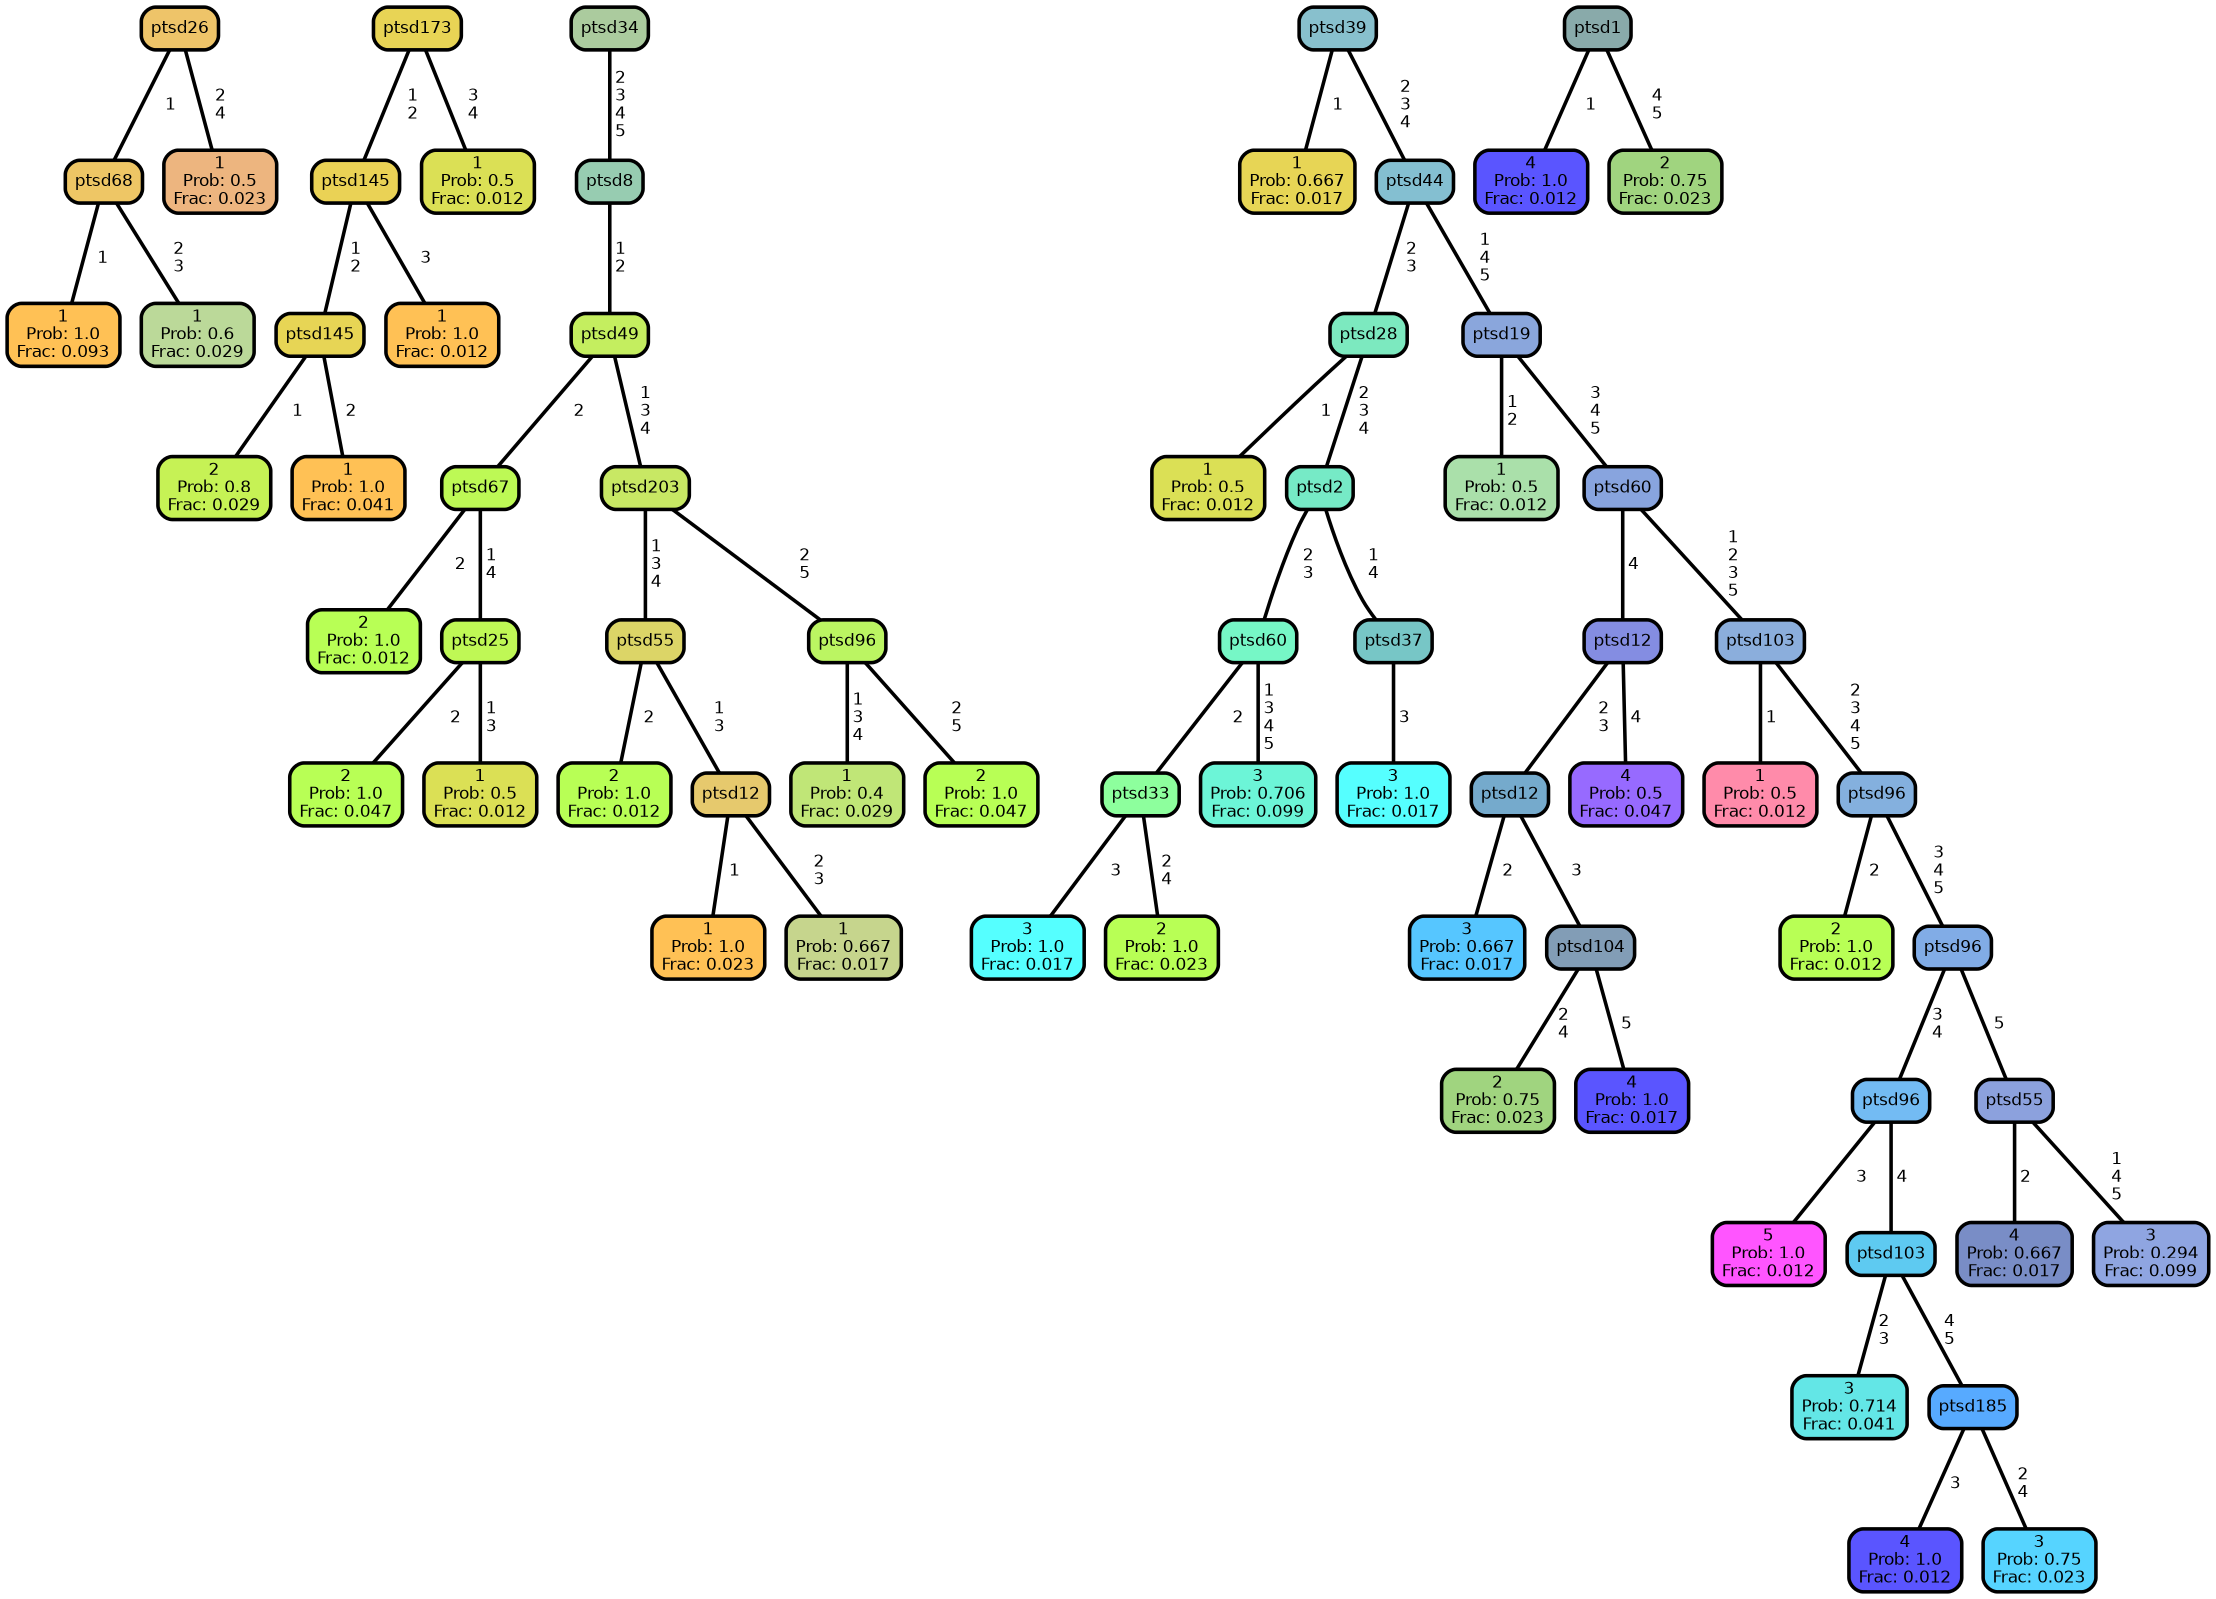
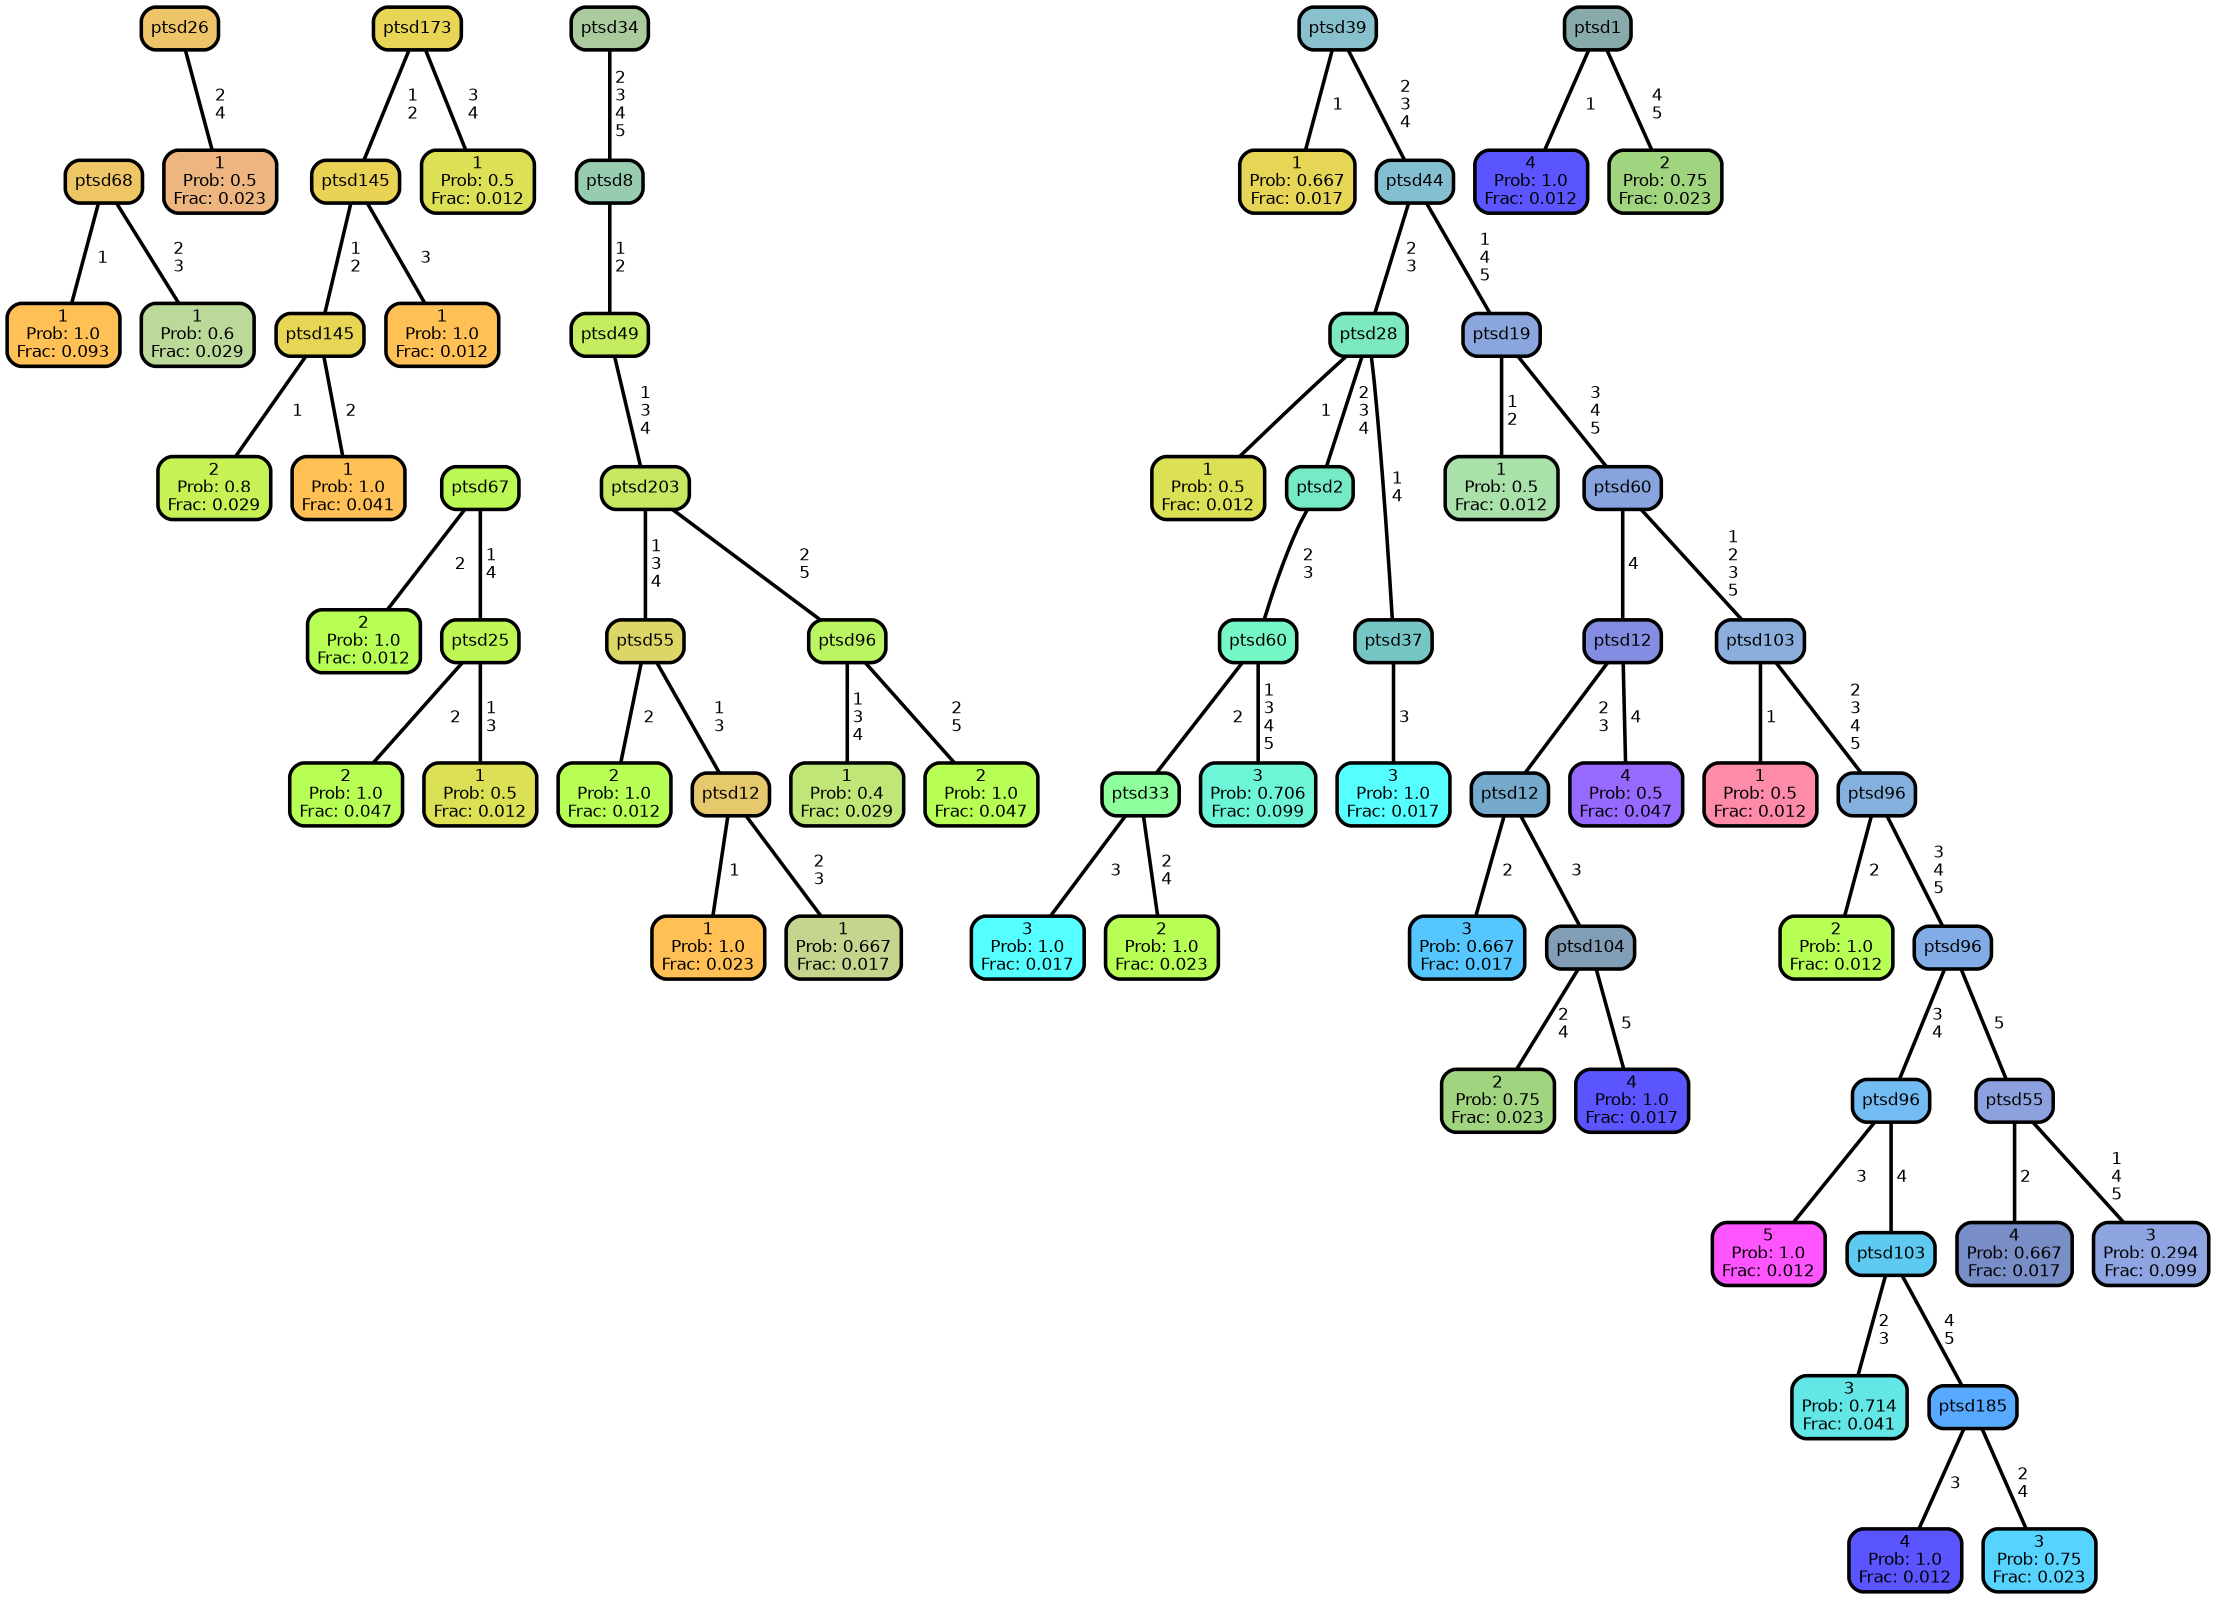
(142, 105) -> none
(545, 411) -> none
(1346, 567) -> (1383, 488)
